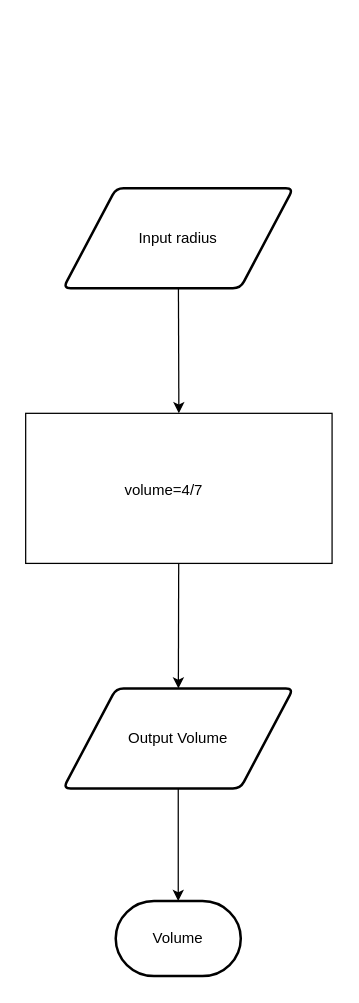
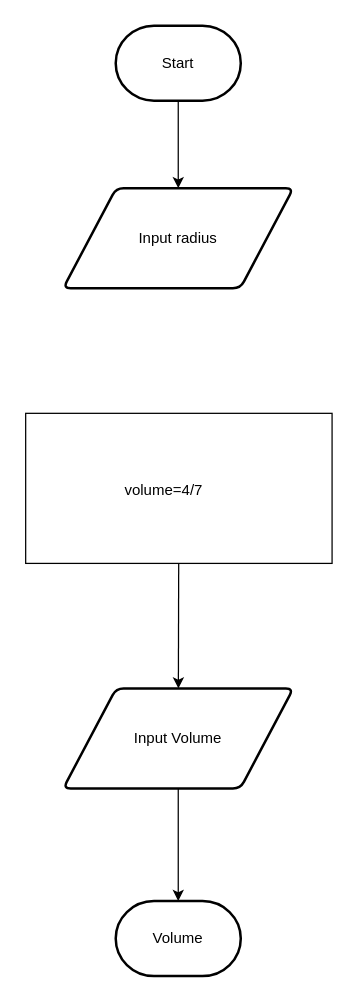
none -> (178, 63)
none -> (178, 140)
(179, 346) -> none
(178, 738) -> (178, 738)
